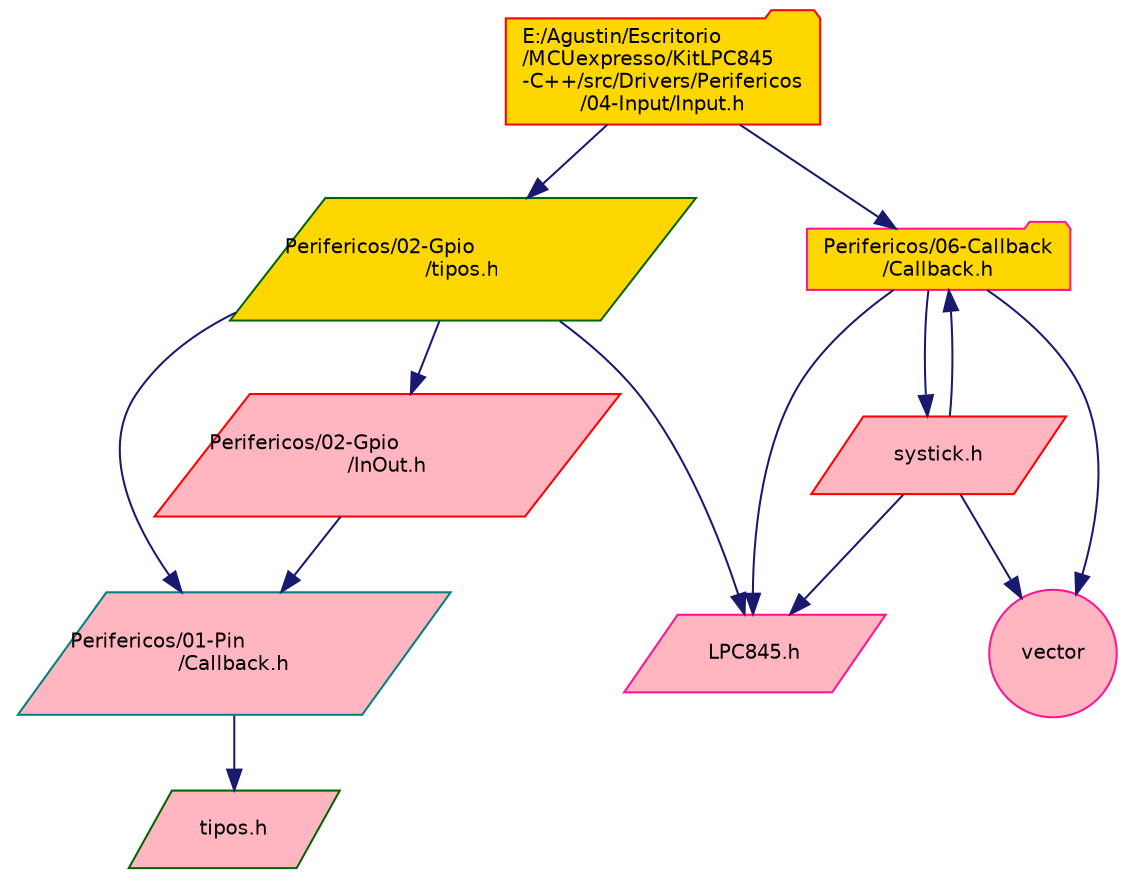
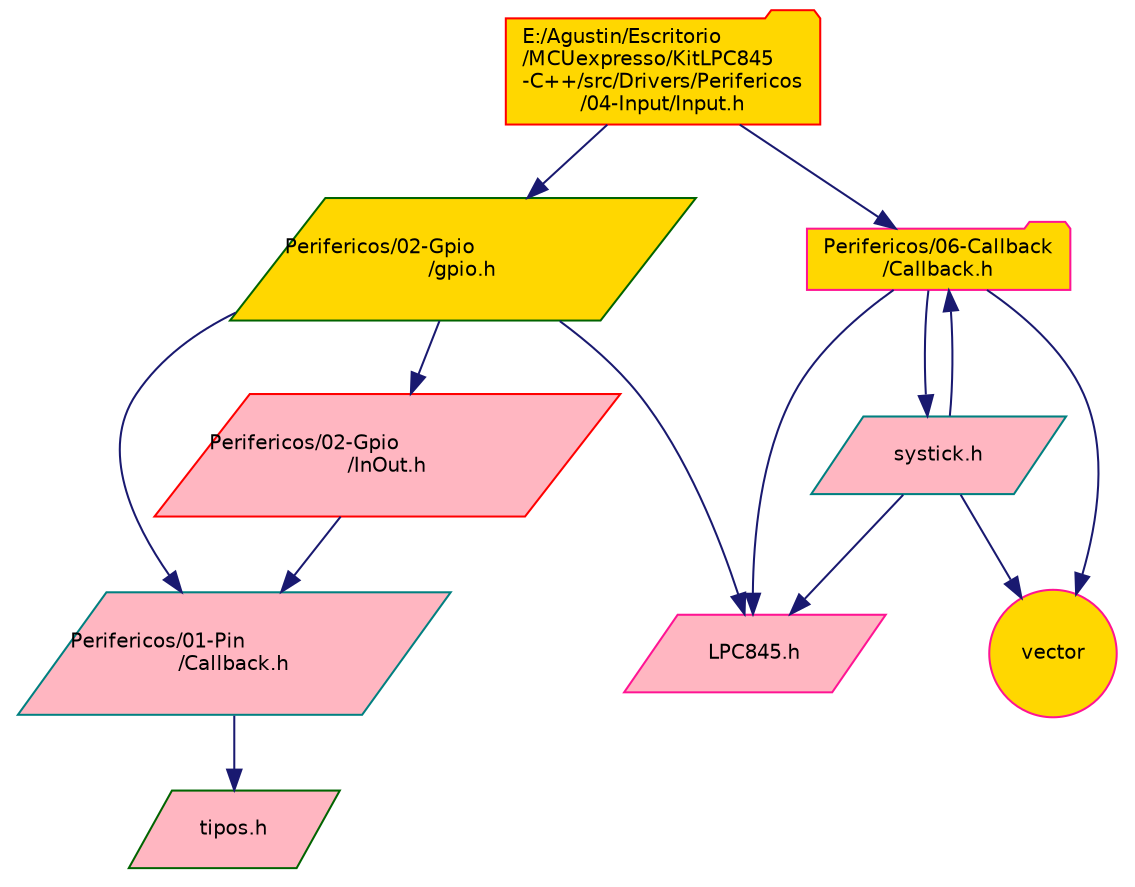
(463, 259) -> (463, 259)
(939, 455) -> (939, 455)
(1053, 654) -> (1053, 654)
